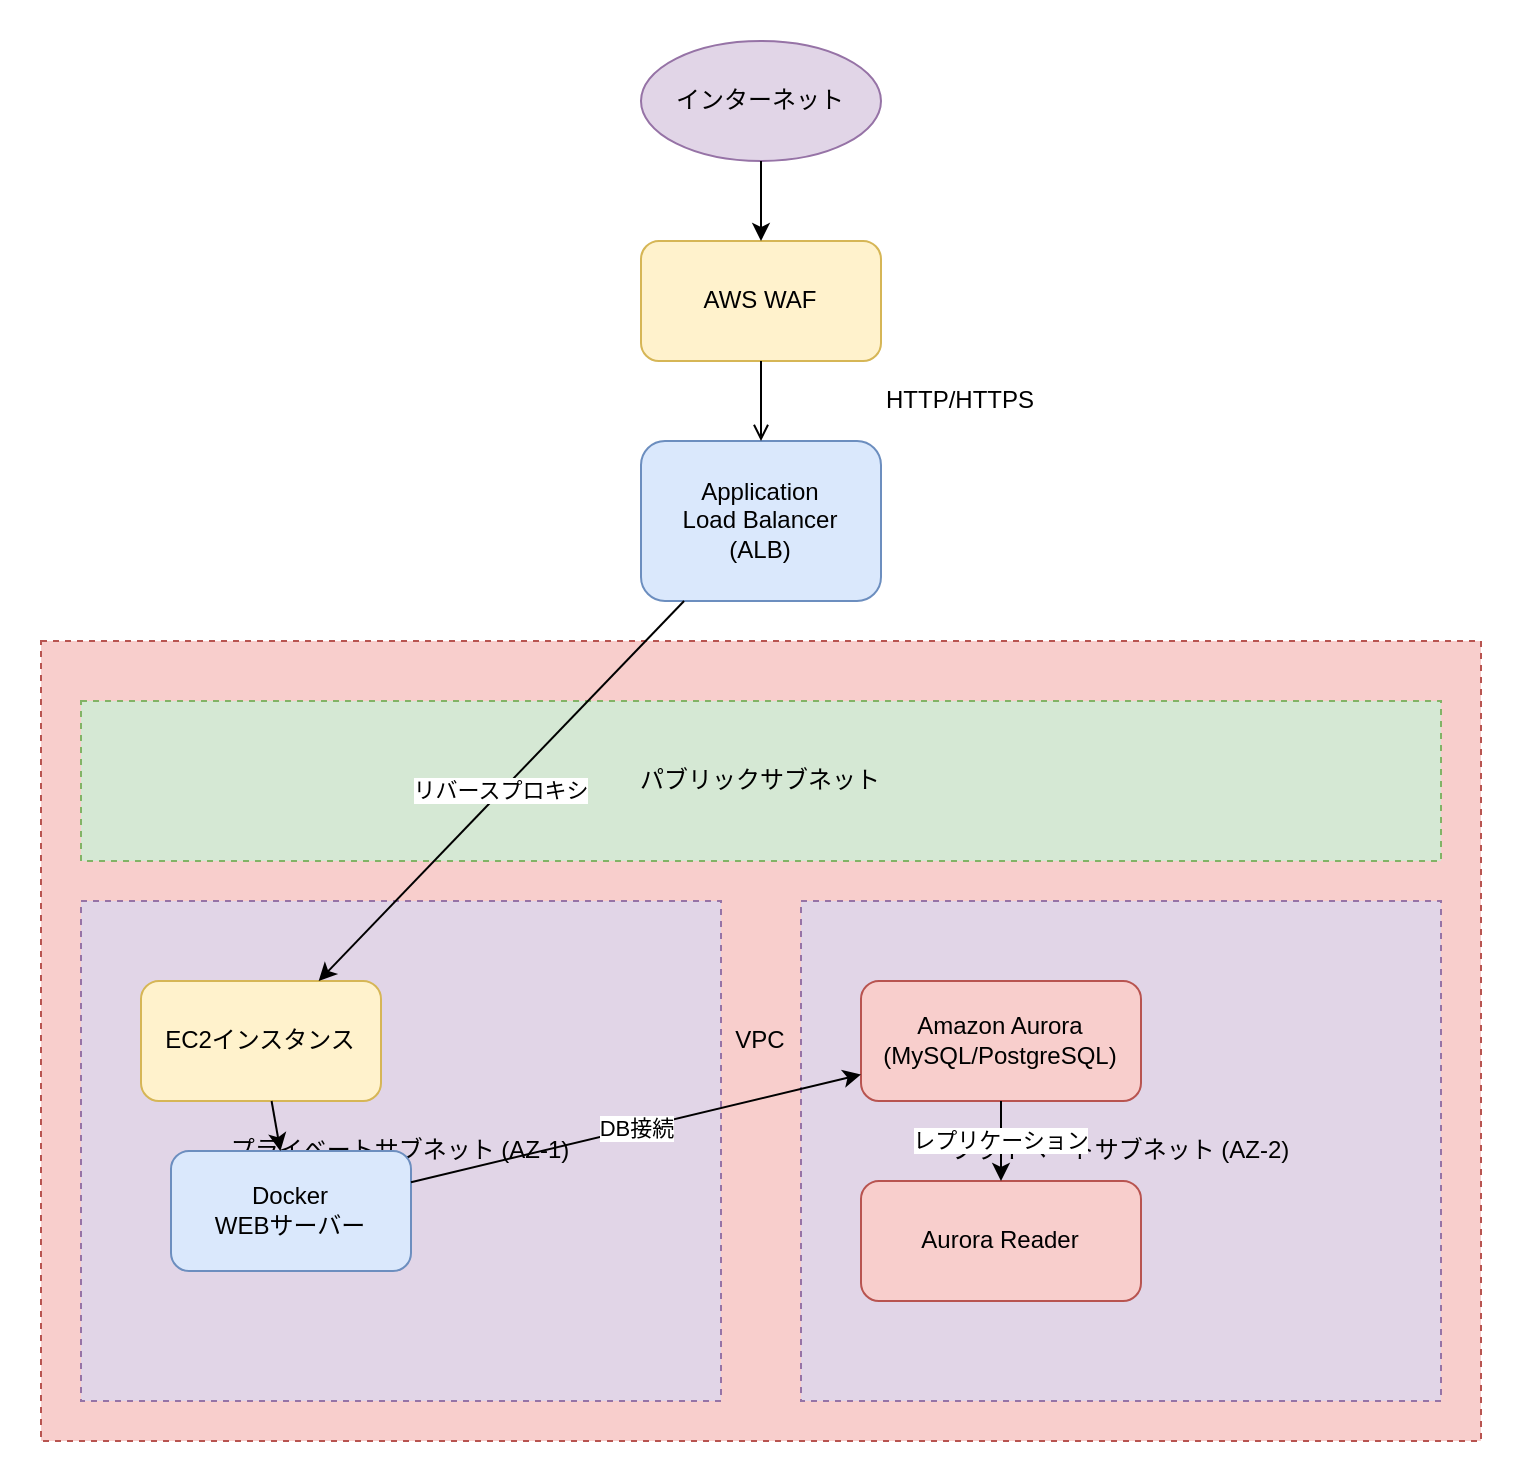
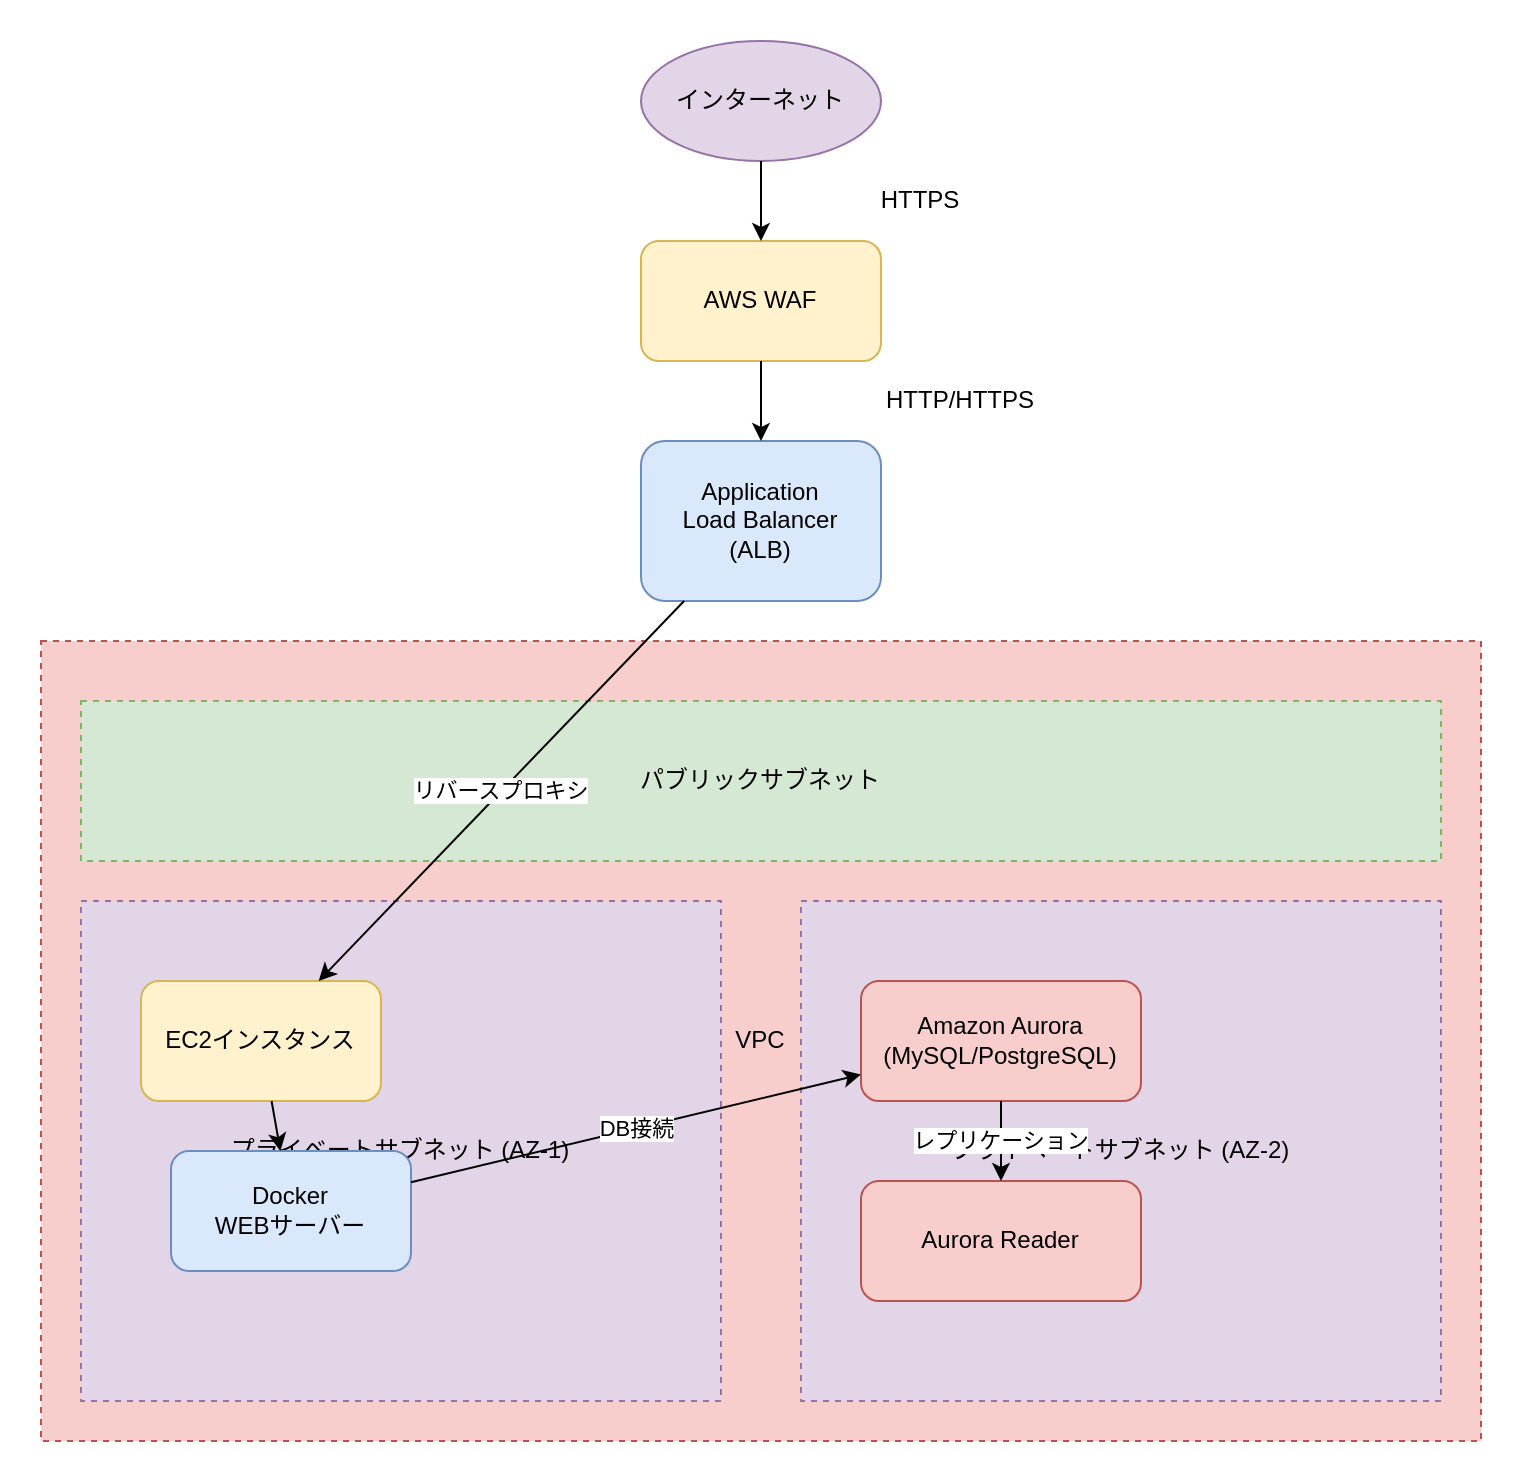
none -> (921, 201)
(761, 428) -> (761, 426)
